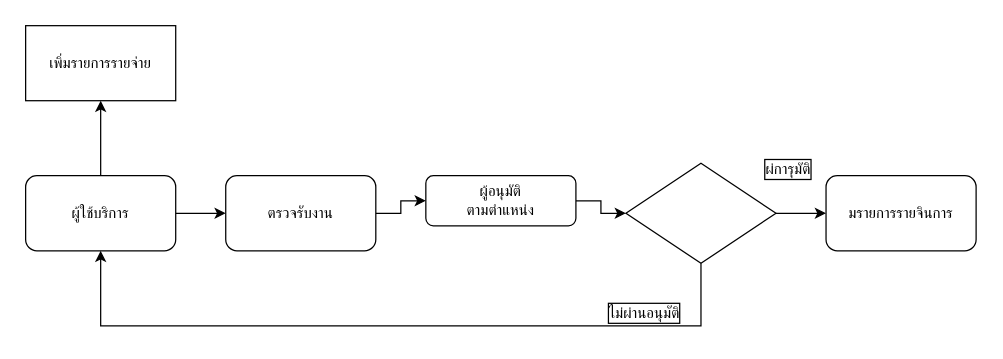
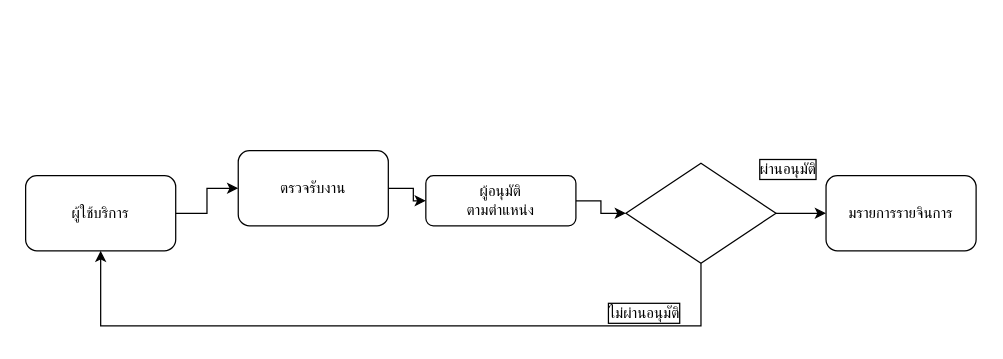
(101, 63) -> none
(101, 143) -> none
(788, 169) -> (788, 169)
(301, 213) -> (313, 188)
